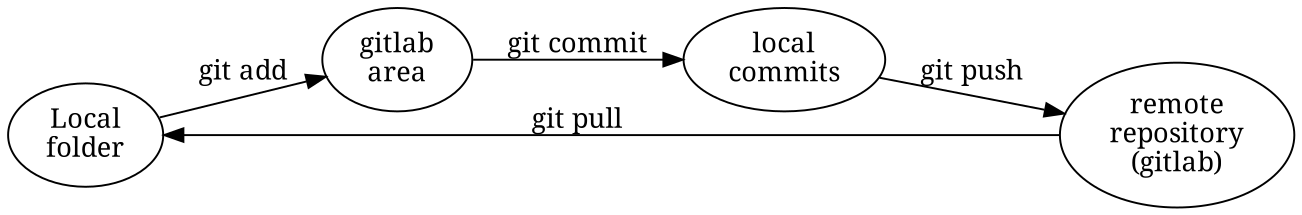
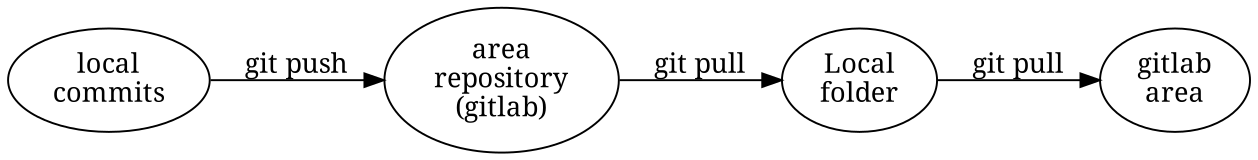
(568, 60) -> none
(243, 72) -> (1019, 66)
(1177, 135) -> (502, 80)
